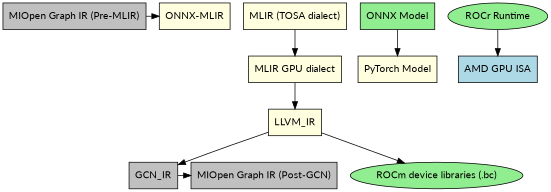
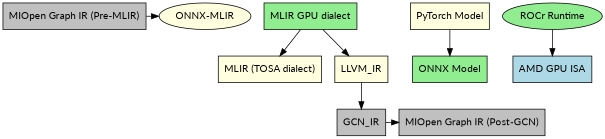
(195, 16) -> (205, 16)
(295, 39) -> (292, 40)
(398, 39) -> (450, 39)
(295, 69) -> (310, 16)
(437, 176) -> none
